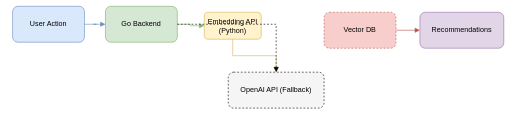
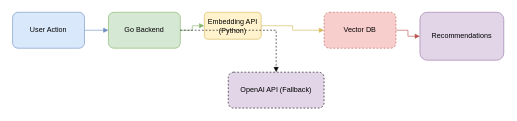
(48, 24) -> (48, 30)
(141, 24) -> (144, 30)
(462, 30) -> (462, 36)
(245, 56) -> (269, 26)
(276, 90) -> (276, 90)
